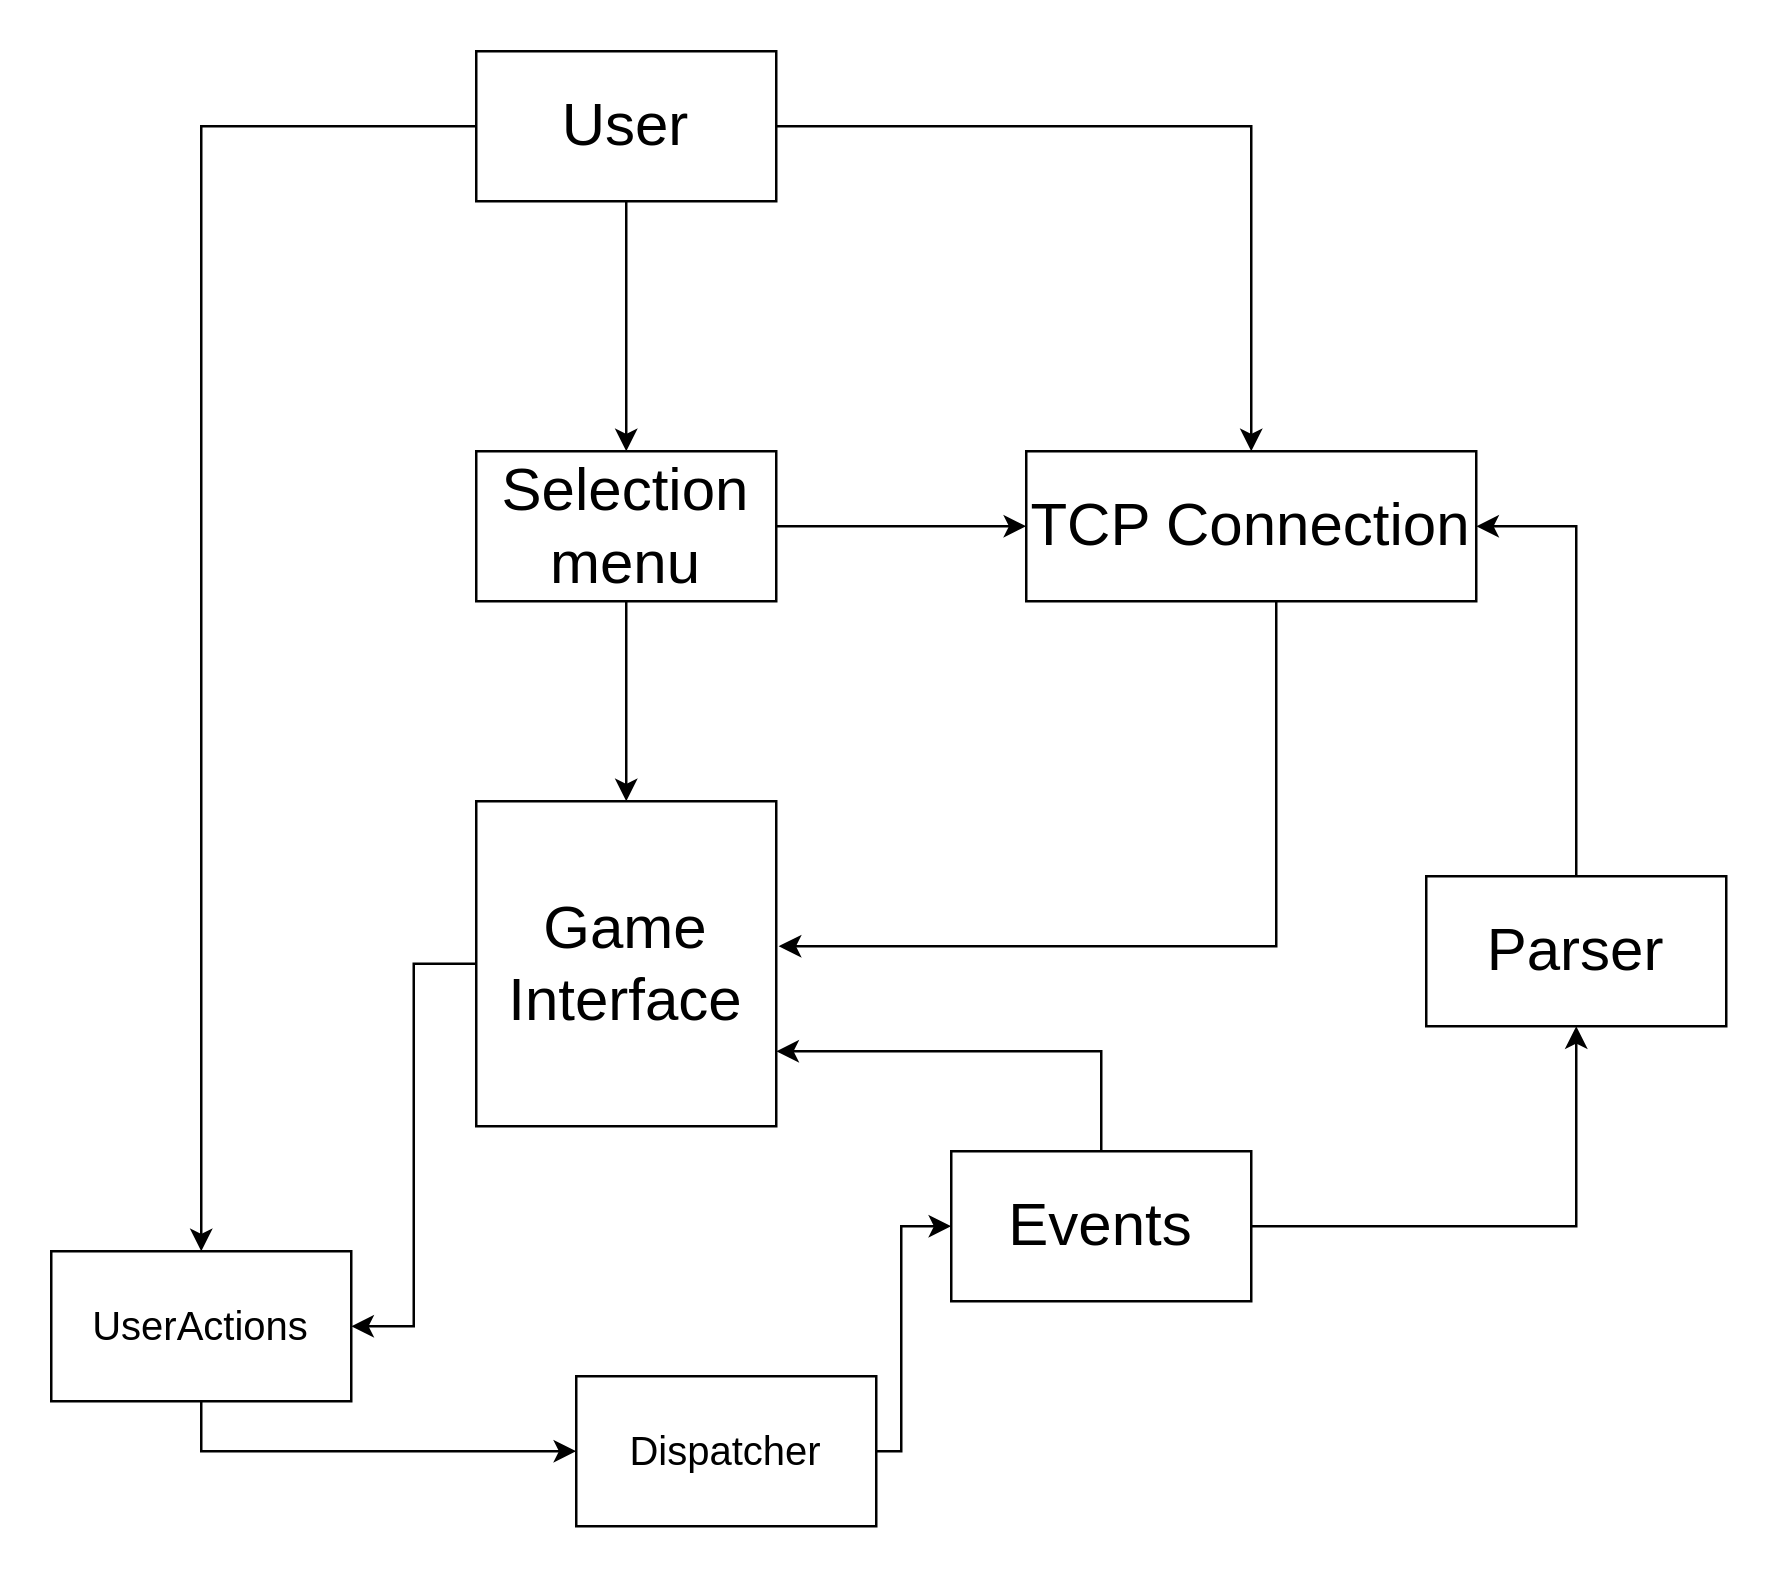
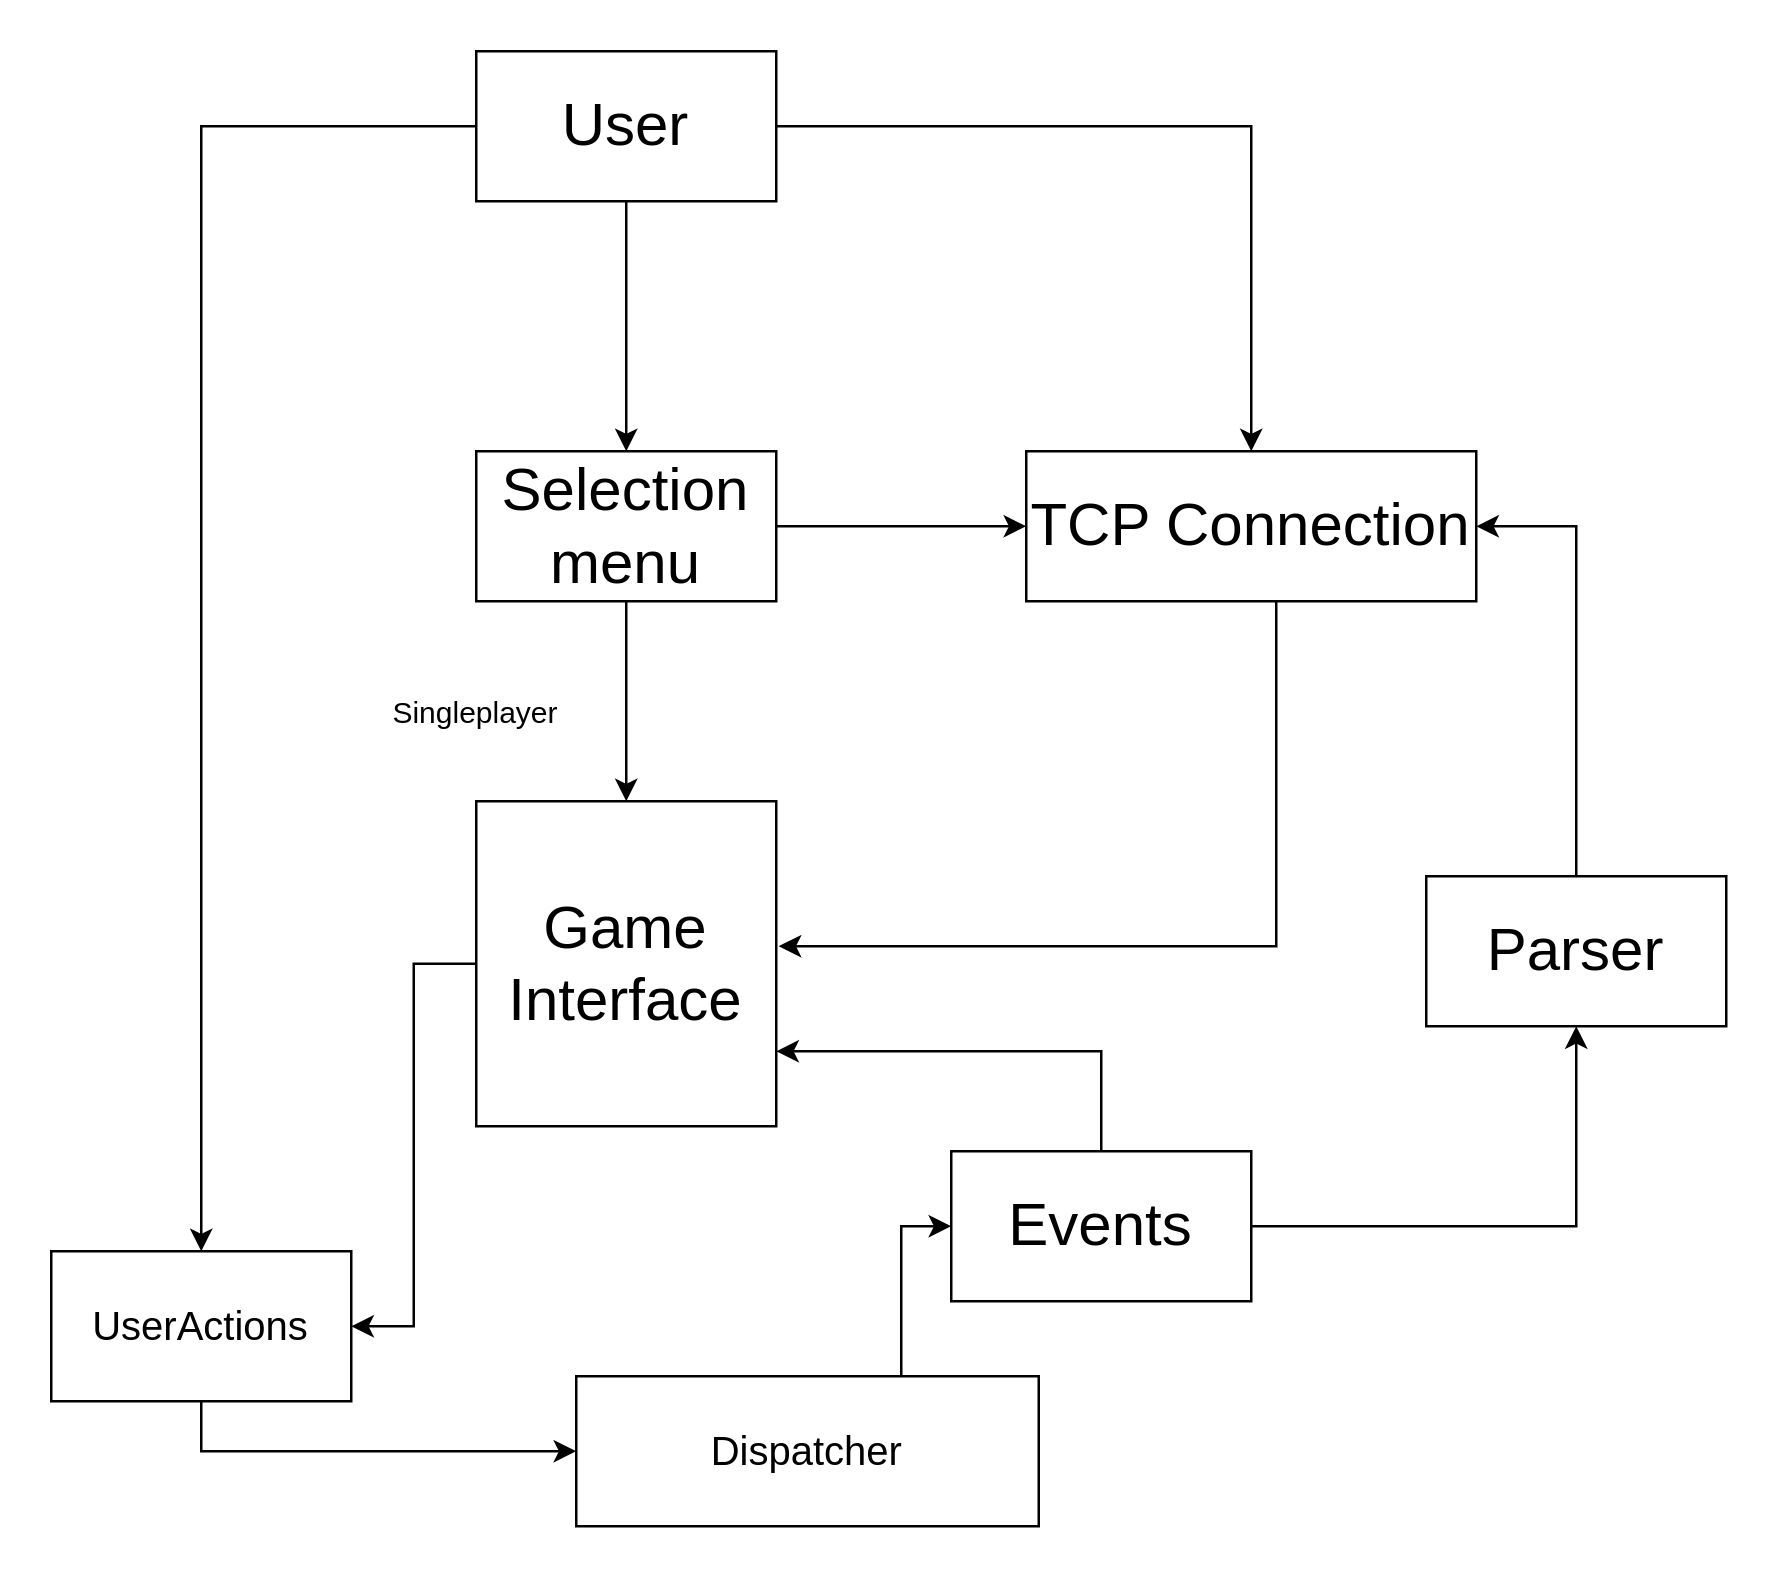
none -> (476, 714)
(726, 1451) -> (808, 1451)
